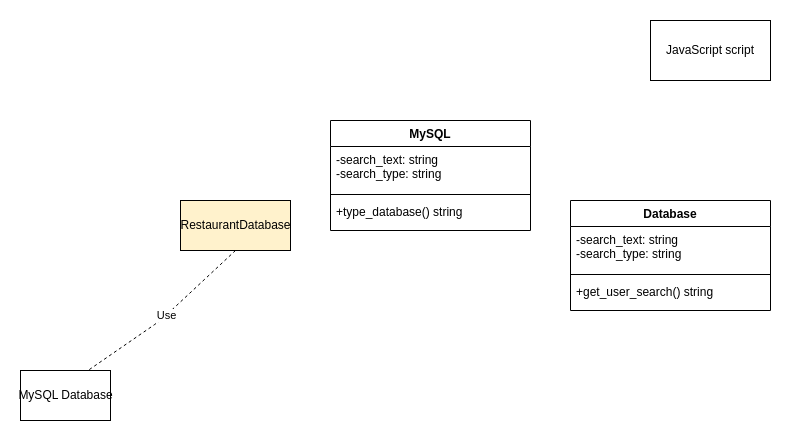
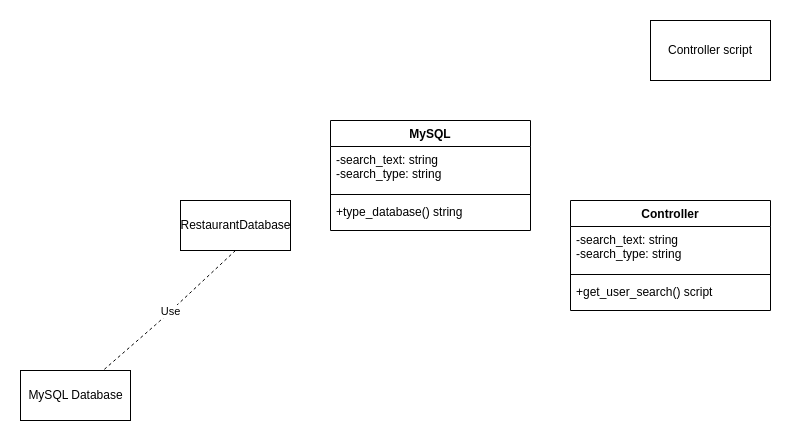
(711, 51) -> (711, 51)
(670, 214) -> (670, 214)
(236, 226) -> (236, 226)
(657, 292) -> (657, 292)
(66, 396) -> (76, 396)
